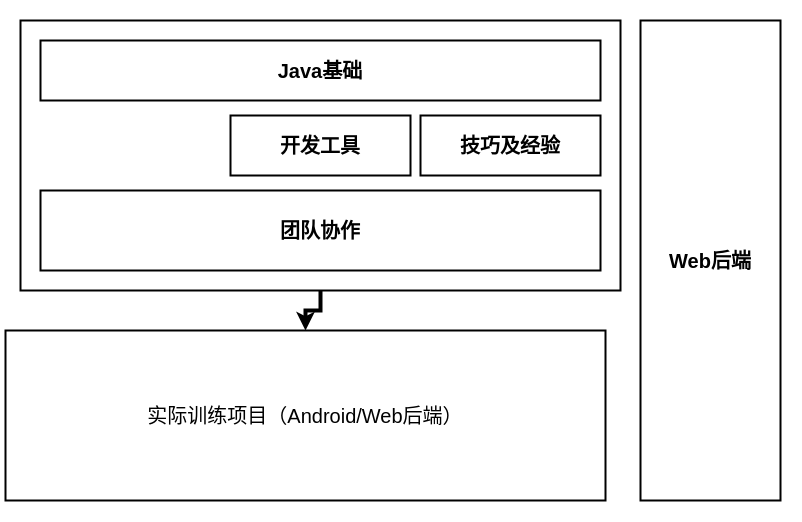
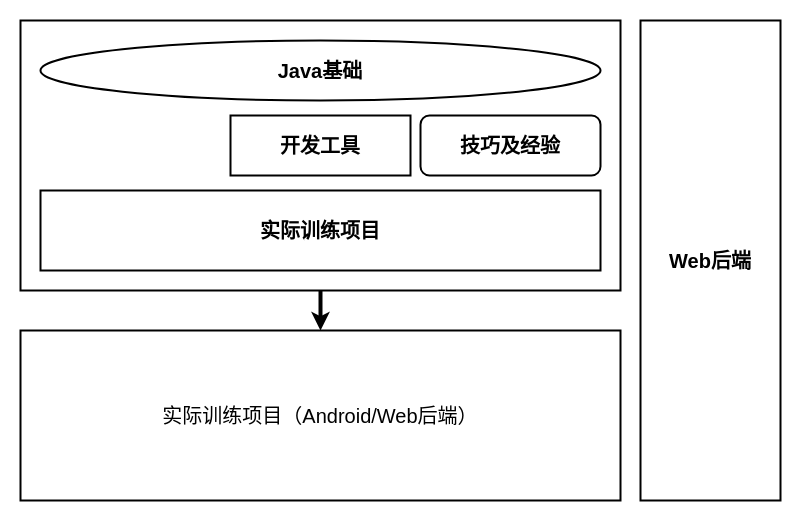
(321, 71) -> (321, 71)
(511, 146) -> (511, 146)
(321, 231) -> (321, 231)
(306, 416) -> (321, 416)
